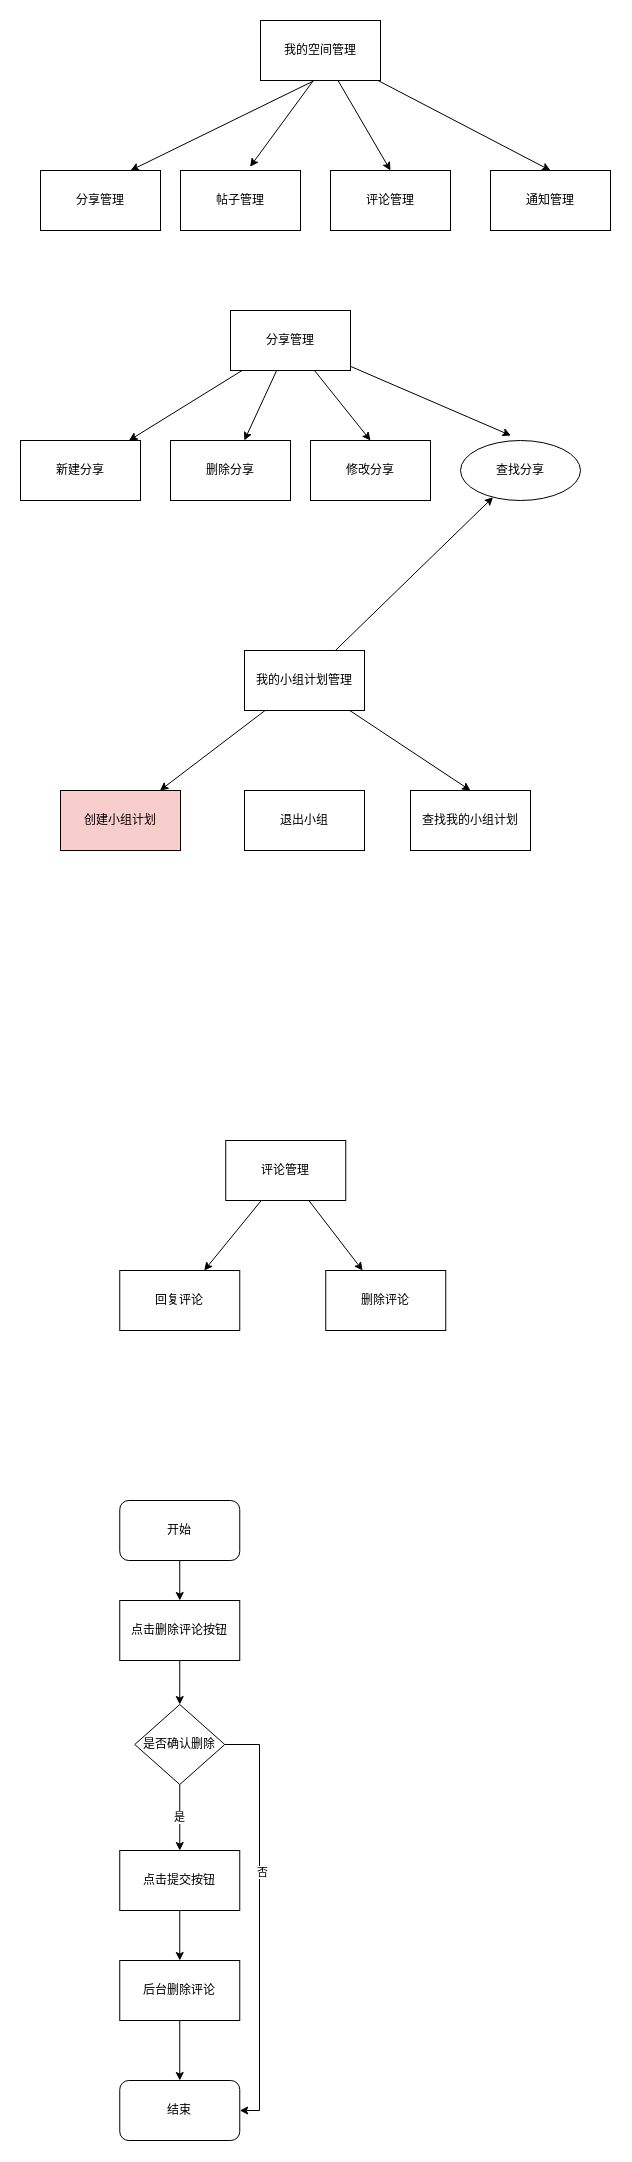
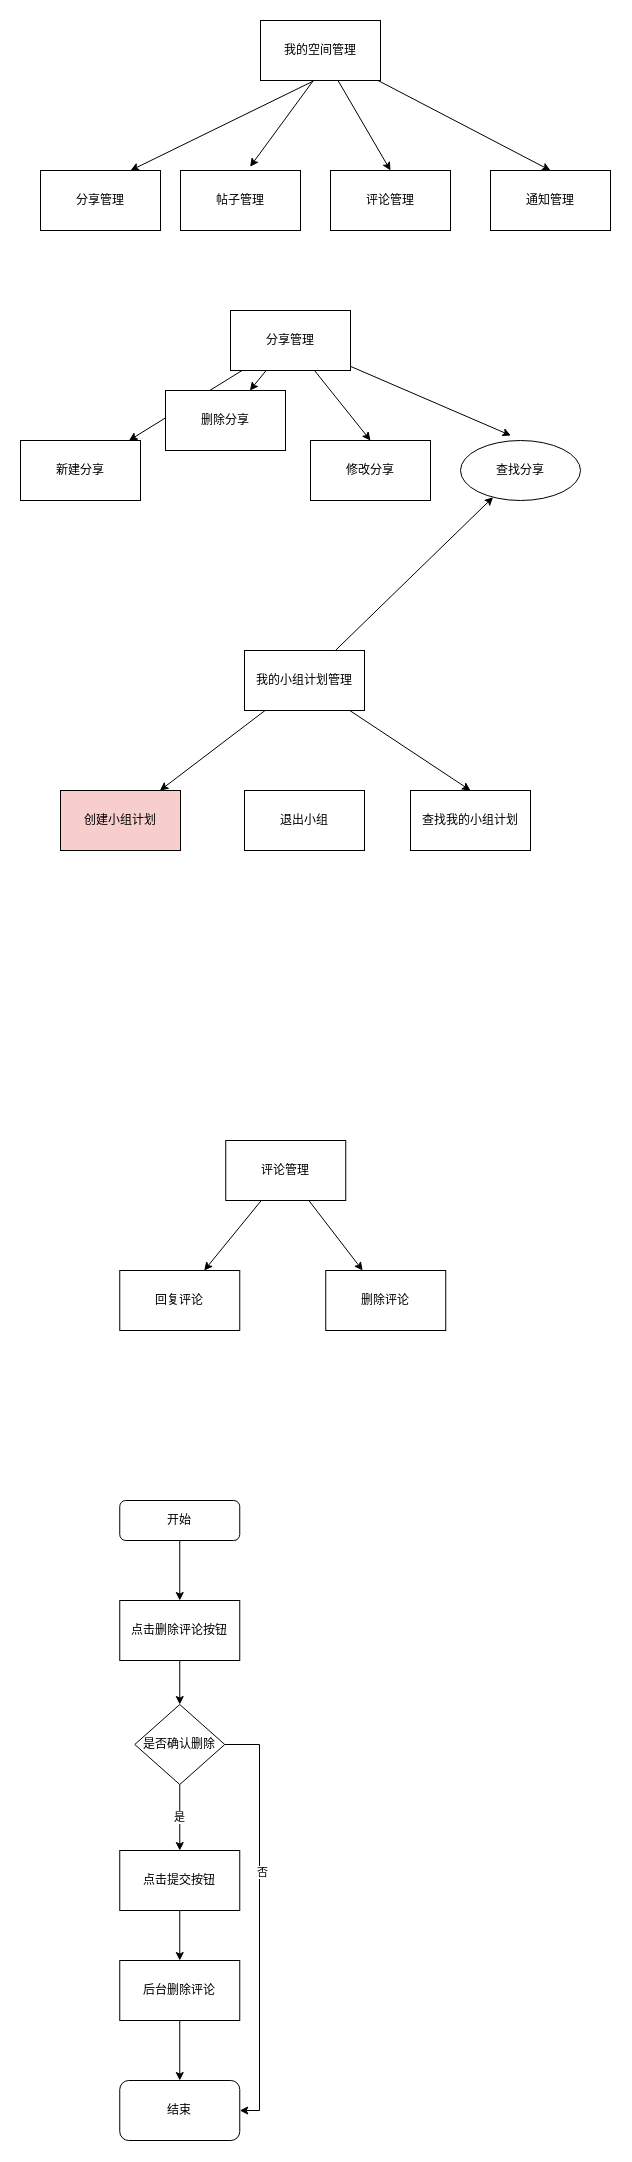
(231, 471) -> (226, 421)
(180, 1531) -> (180, 1521)
